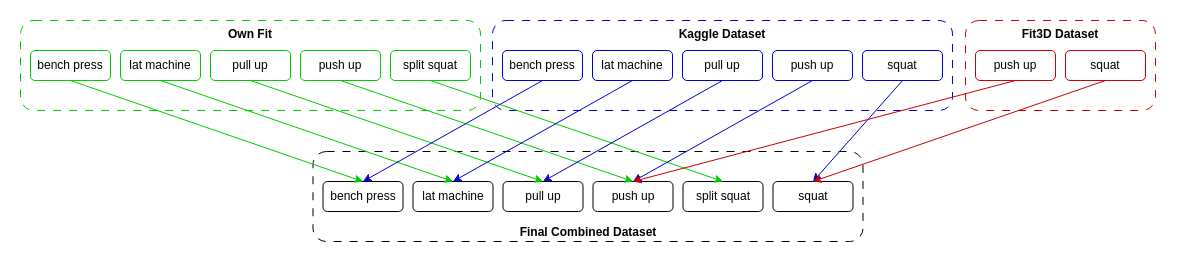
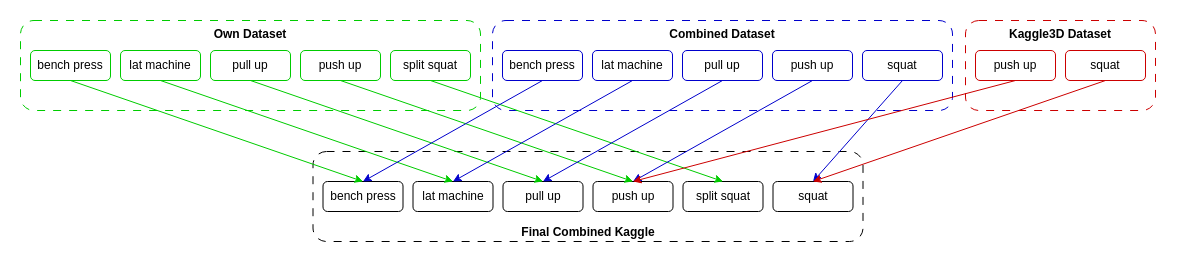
(251, 35) -> (251, 35)
(723, 35) -> (723, 35)
(1061, 35) -> (1061, 35)
(589, 231) -> (589, 231)
